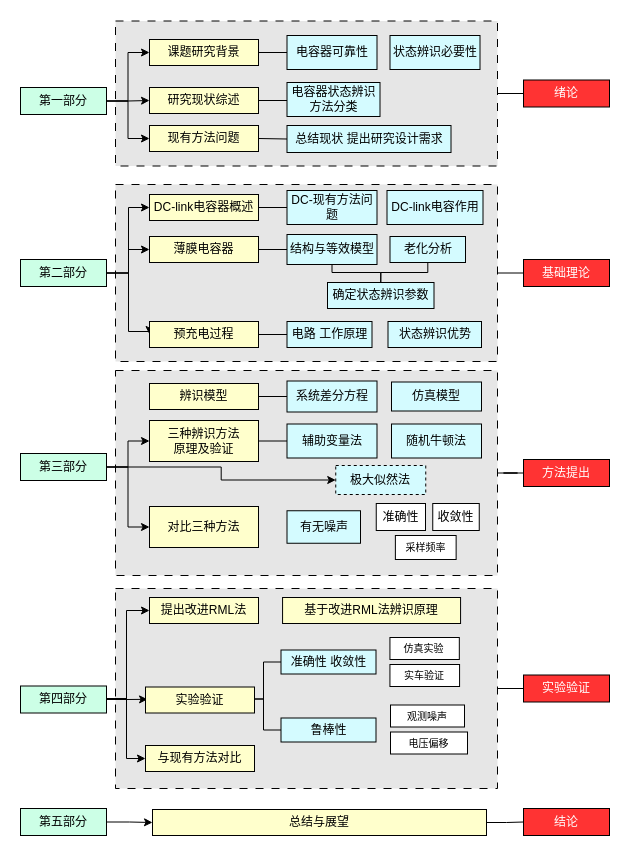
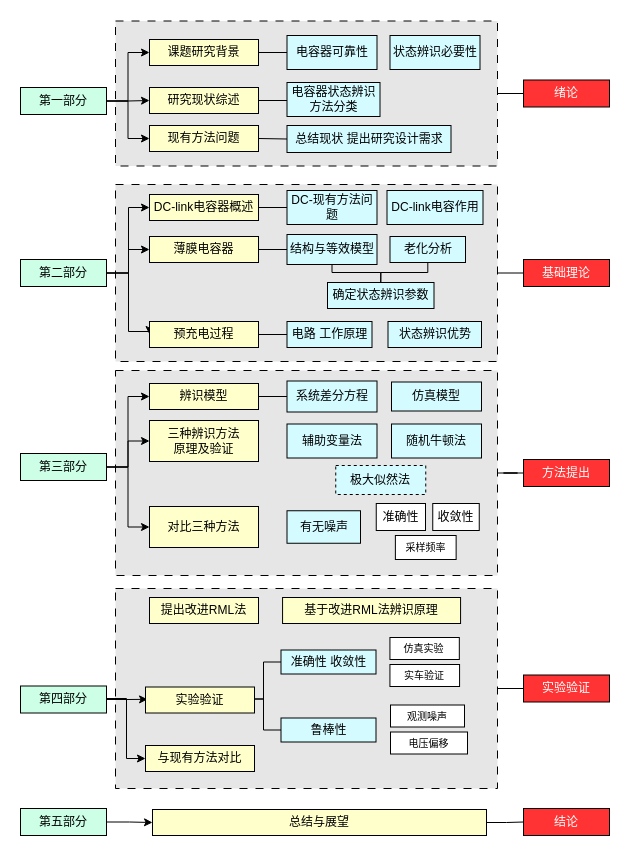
(273, 441) -> none
(221, 473) -> (135, 397)
(127, 646) -> none
